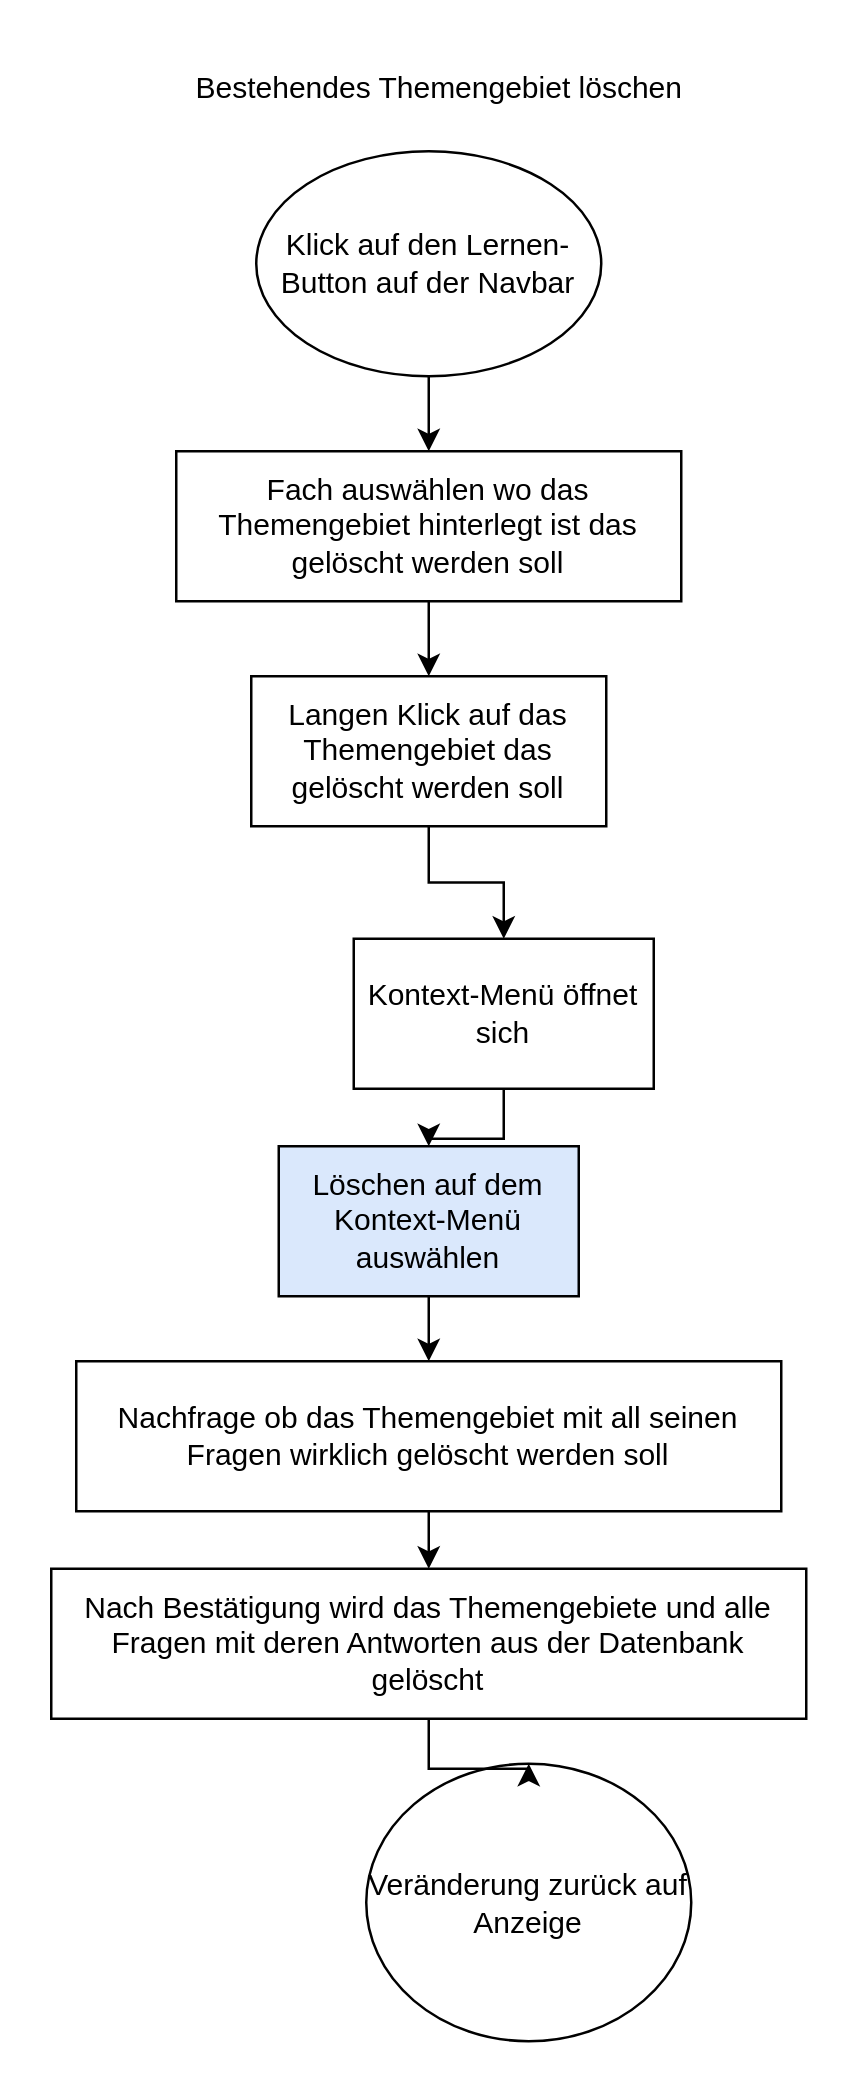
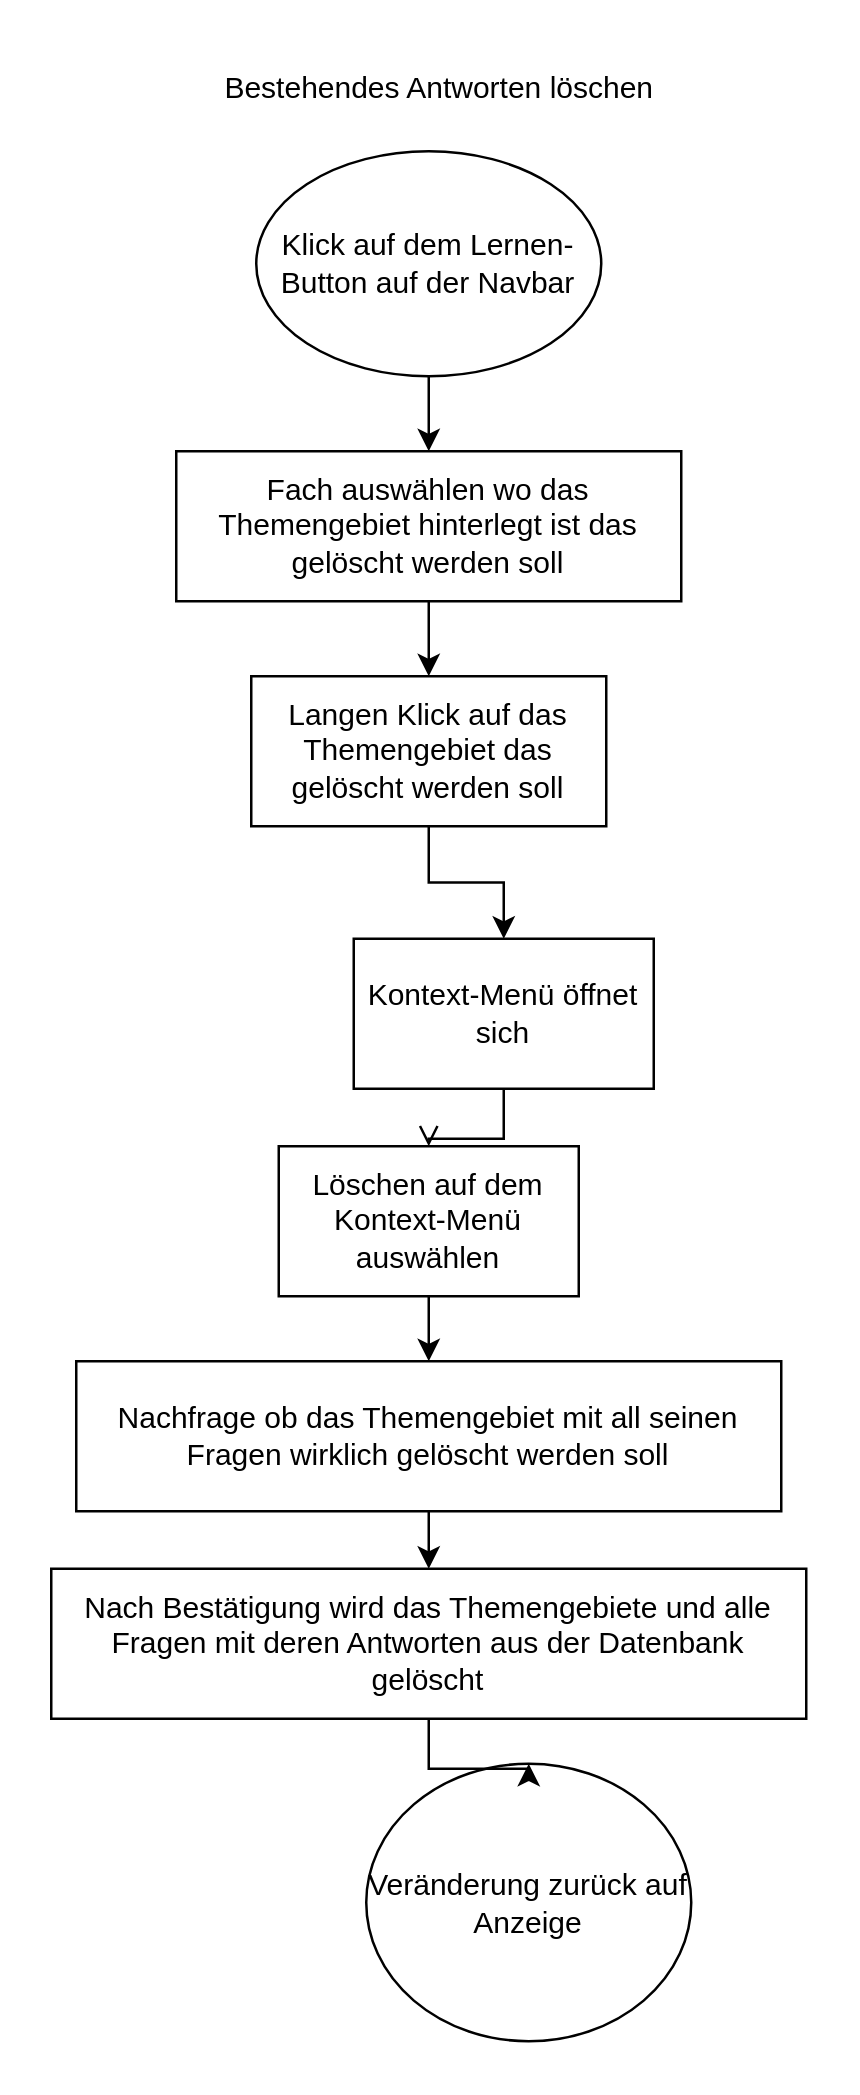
(440, 89) -> (440, 89)
(429, 264) -> (429, 264)
(429, 1135) -> (430, 1139)
(429, 1221) -> (429, 1221)
